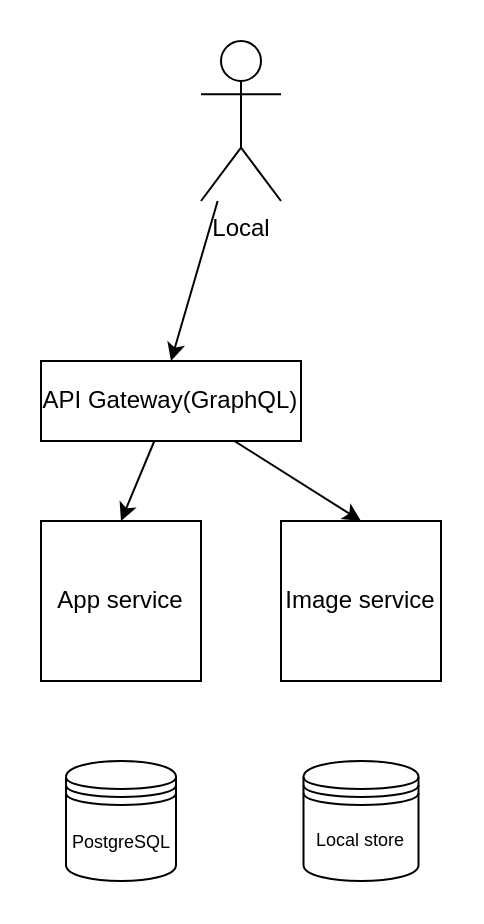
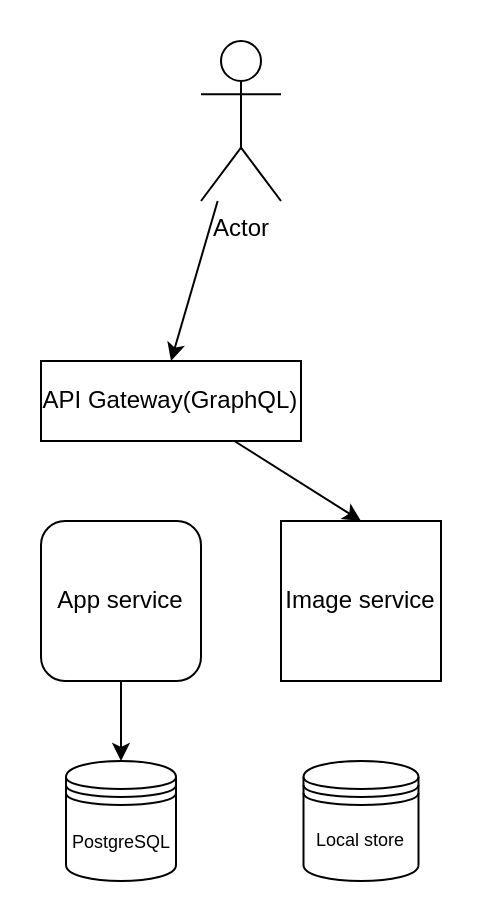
(242, 229) -> (242, 229)
(140, 475) -> none
(121, 601) -> (121, 601)
none -> (121, 714)
